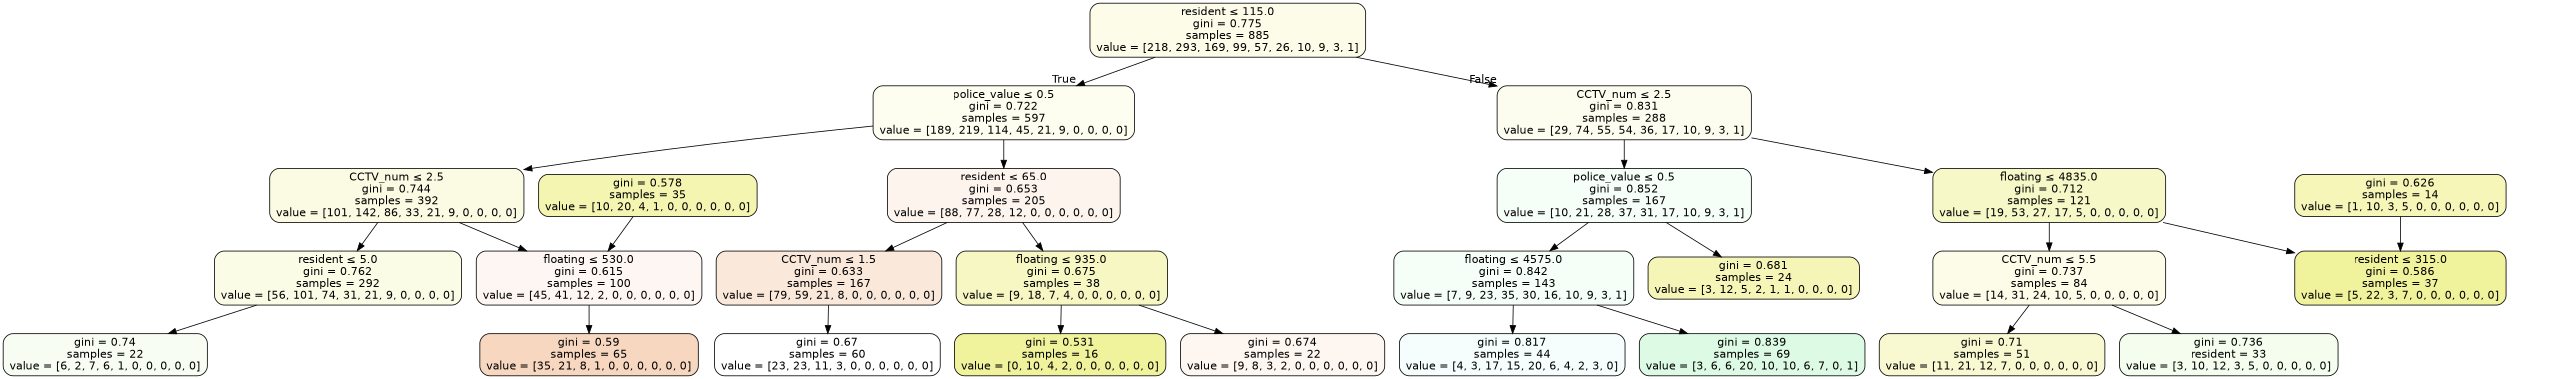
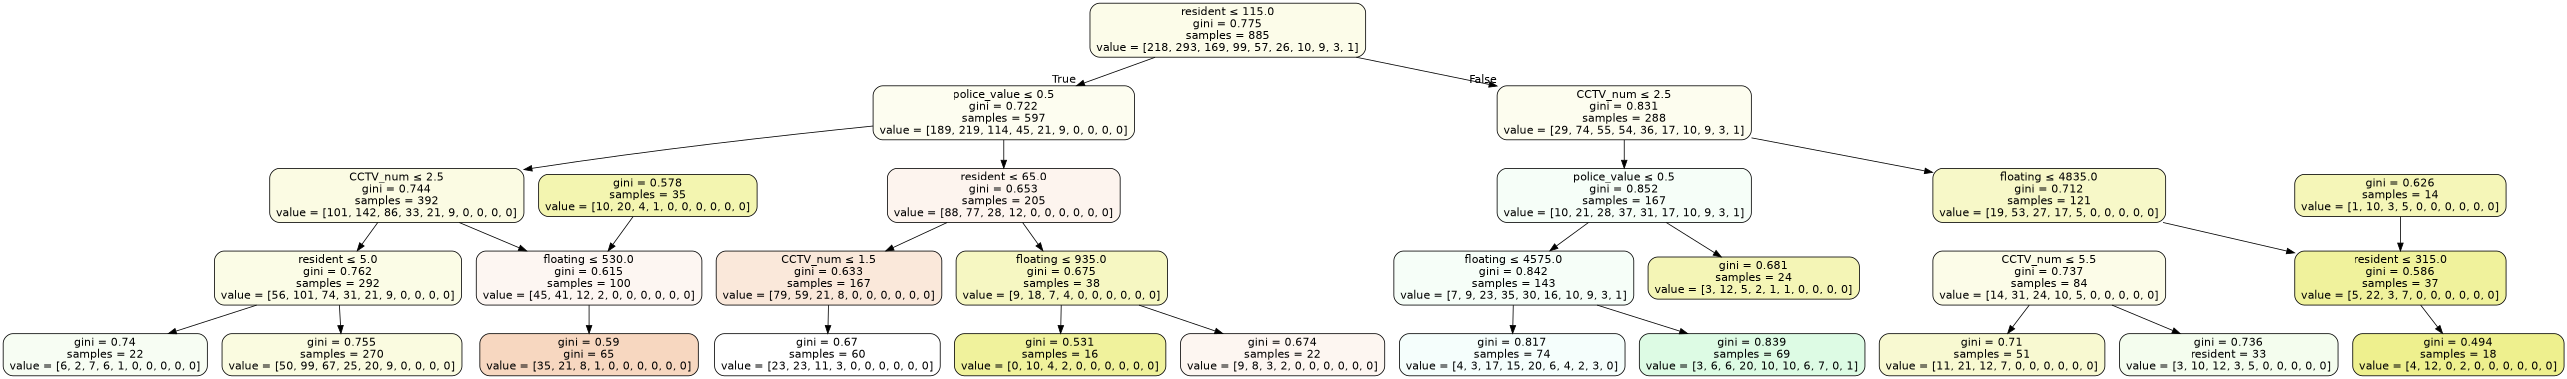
(2049, 233) -> none
(589, 354) -> (589, 354)
(1512, 354) -> (1512, 354)
none -> (342, 355)
none -> (2458, 355)
